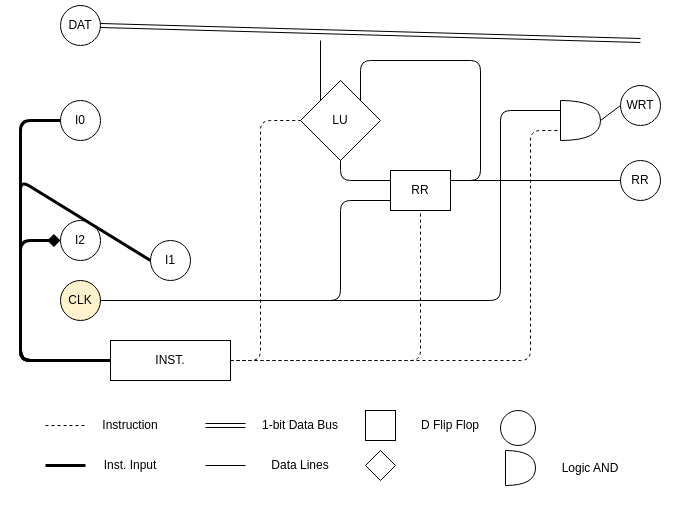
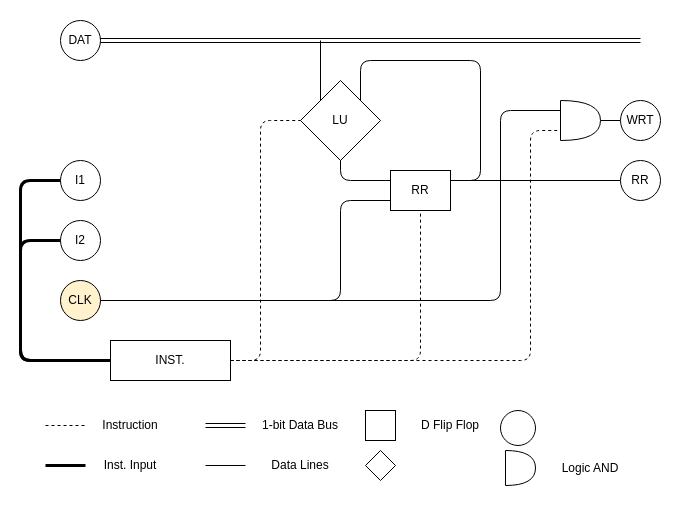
(81, 26) -> (81, 41)
(641, 106) -> (641, 121)
(81, 121) -> none
(21, 137) -> none
(48, 241) -> (54, 241)
(171, 261) -> (81, 181)
